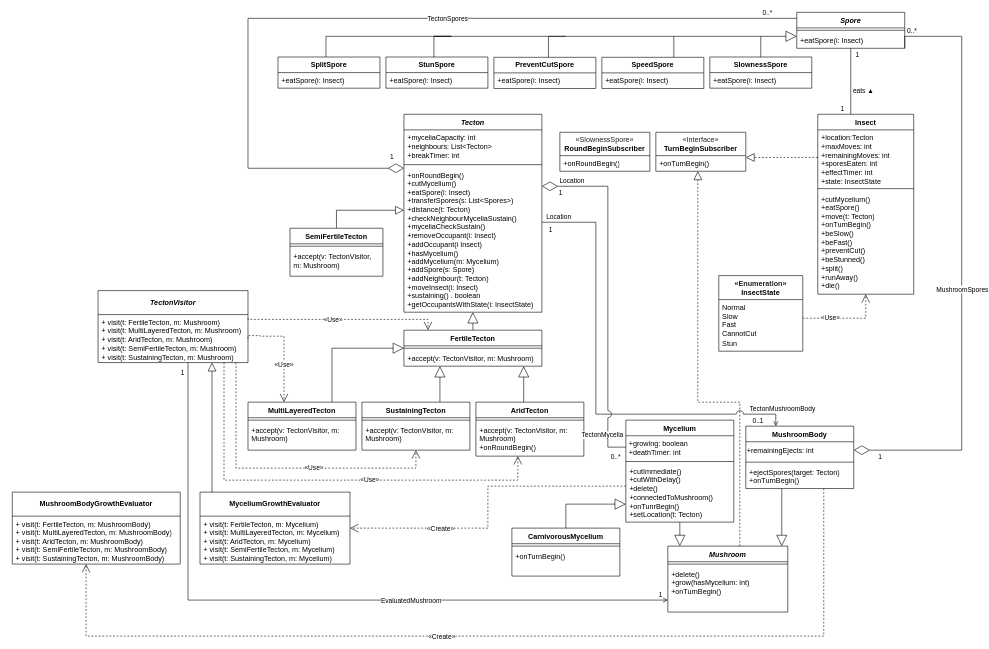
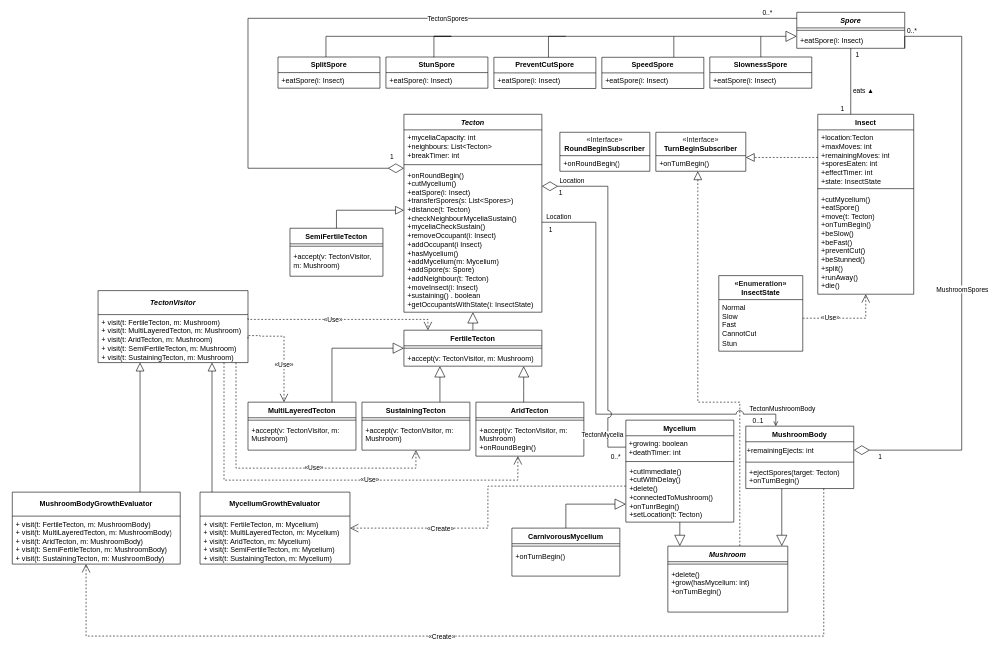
(605, 144) -> (605, 144)
none -> (140, 431)
(410, 600) -> none
